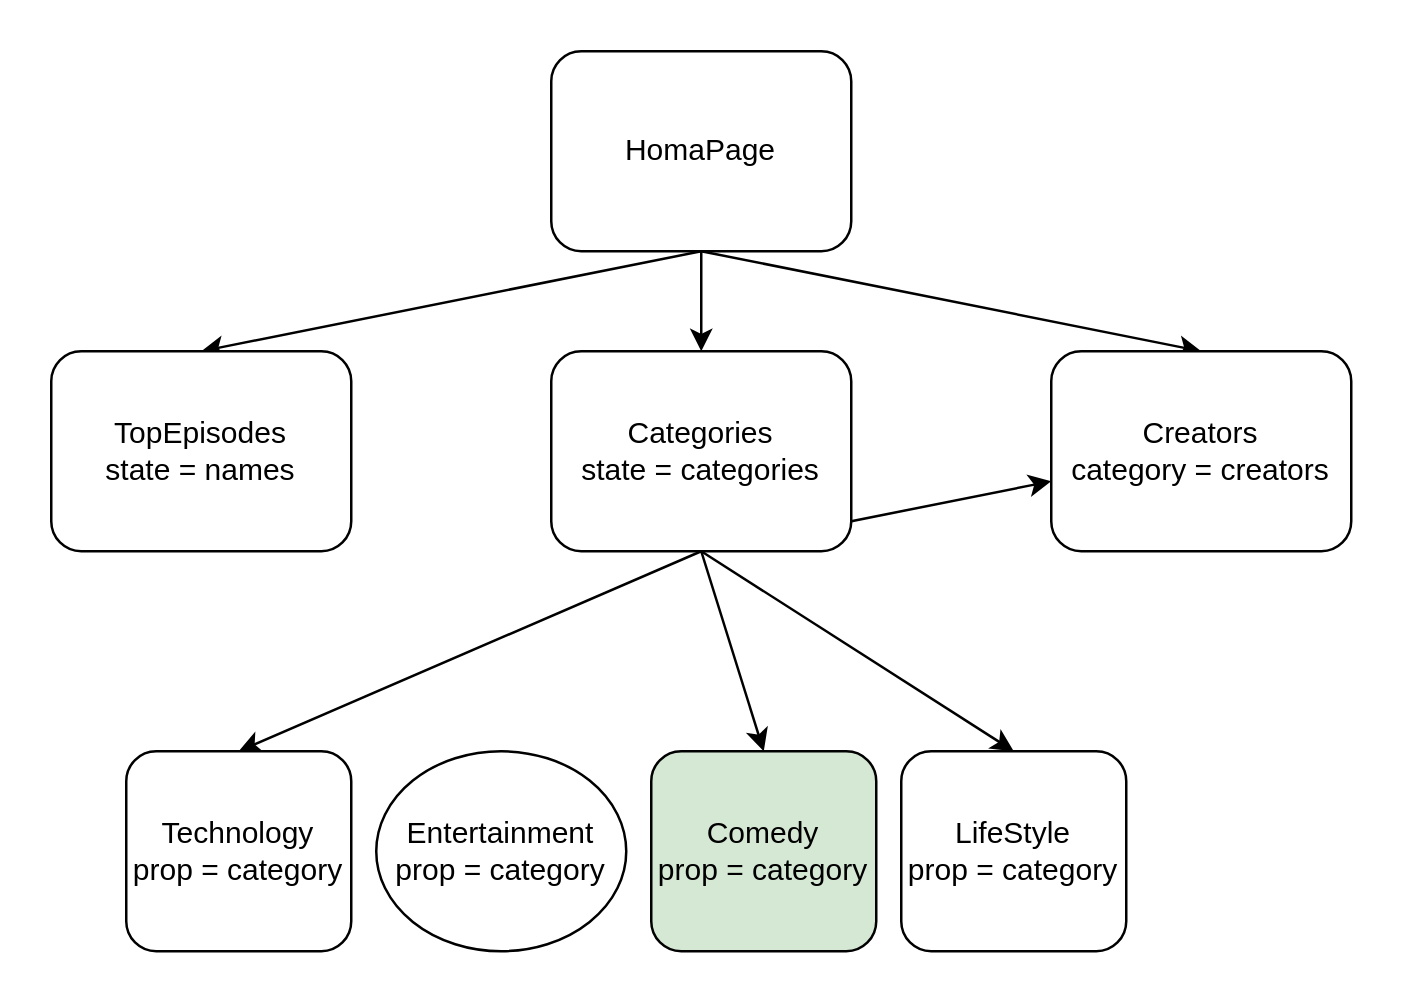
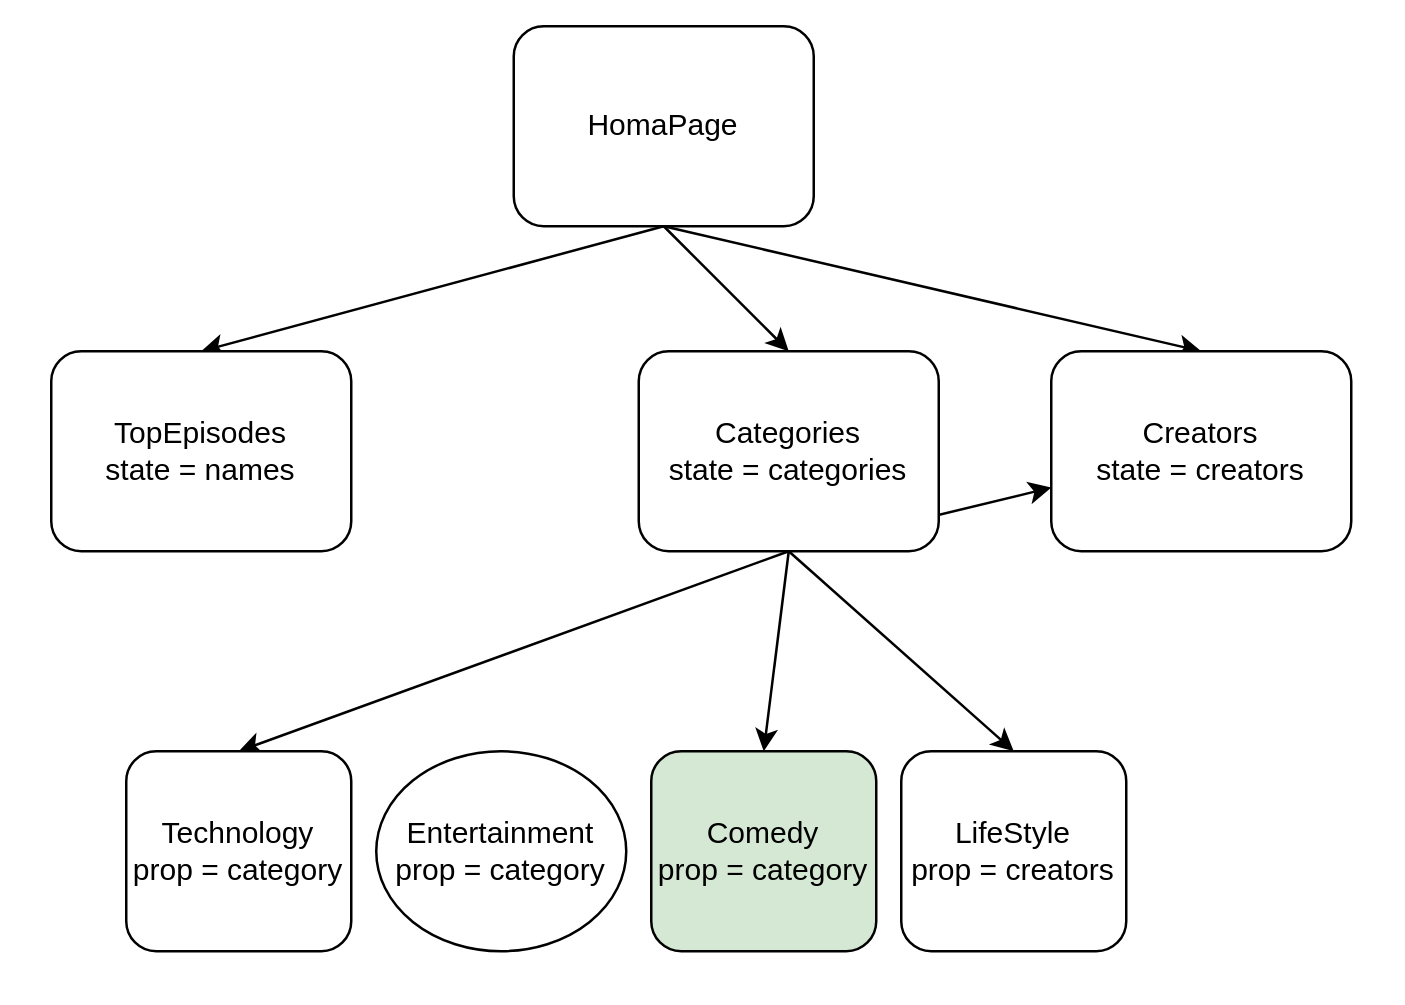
(701, 151) -> (664, 126)
(701, 451) -> (789, 451)
(1201, 451) -> (1201, 451)
(1014, 851) -> (1014, 851)
